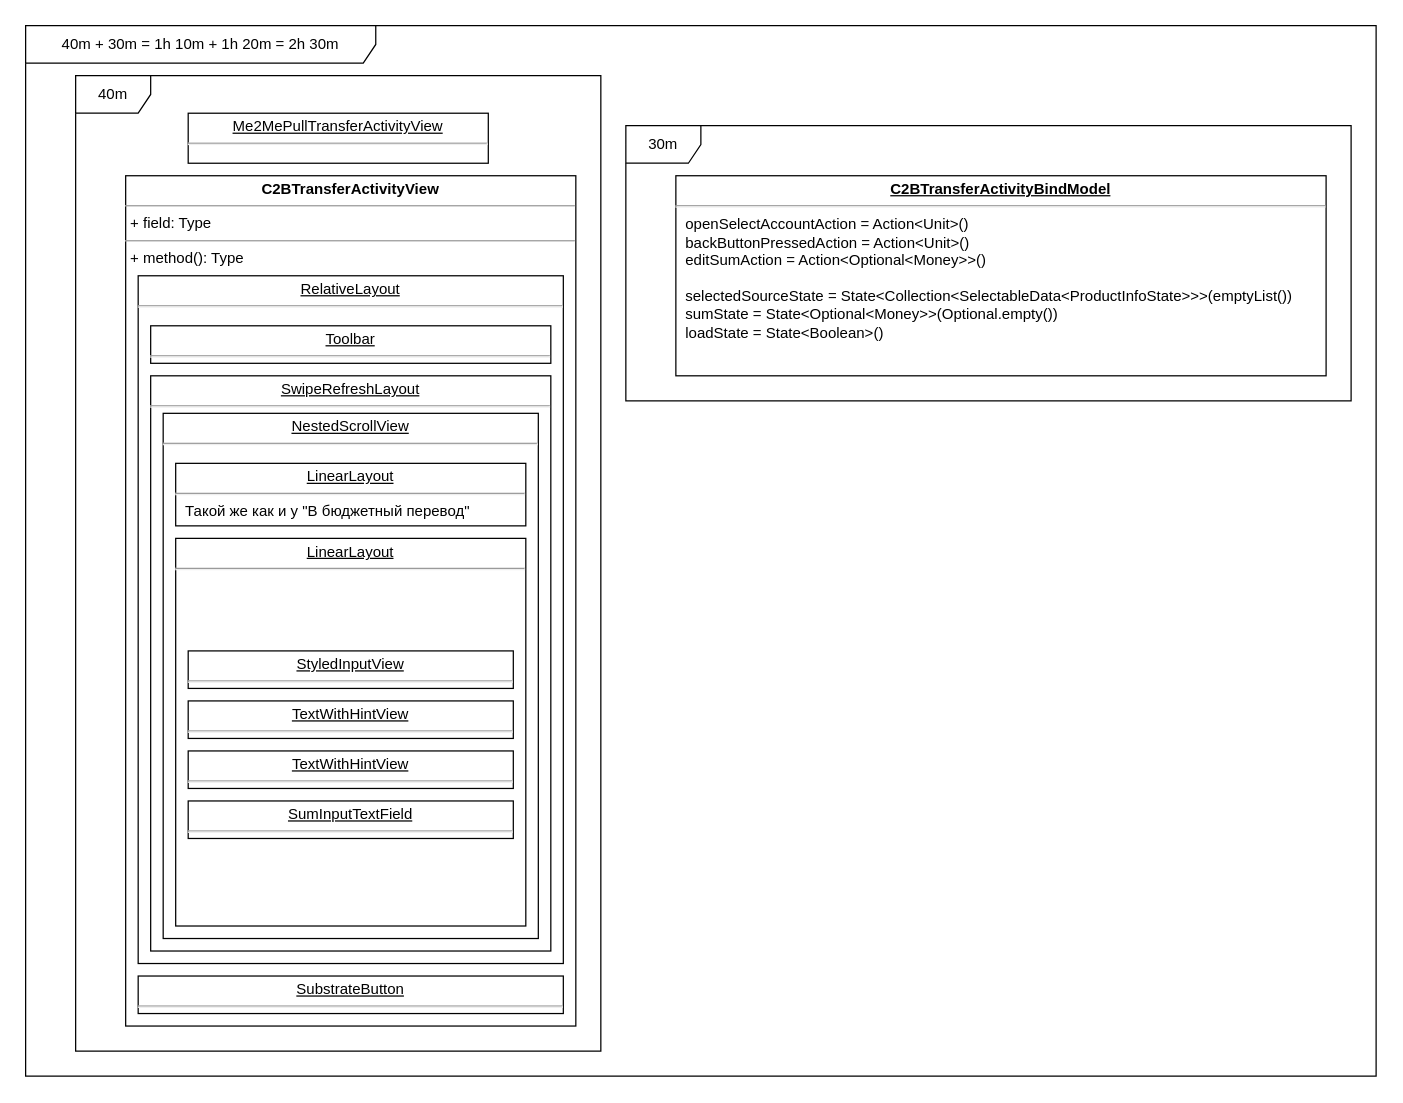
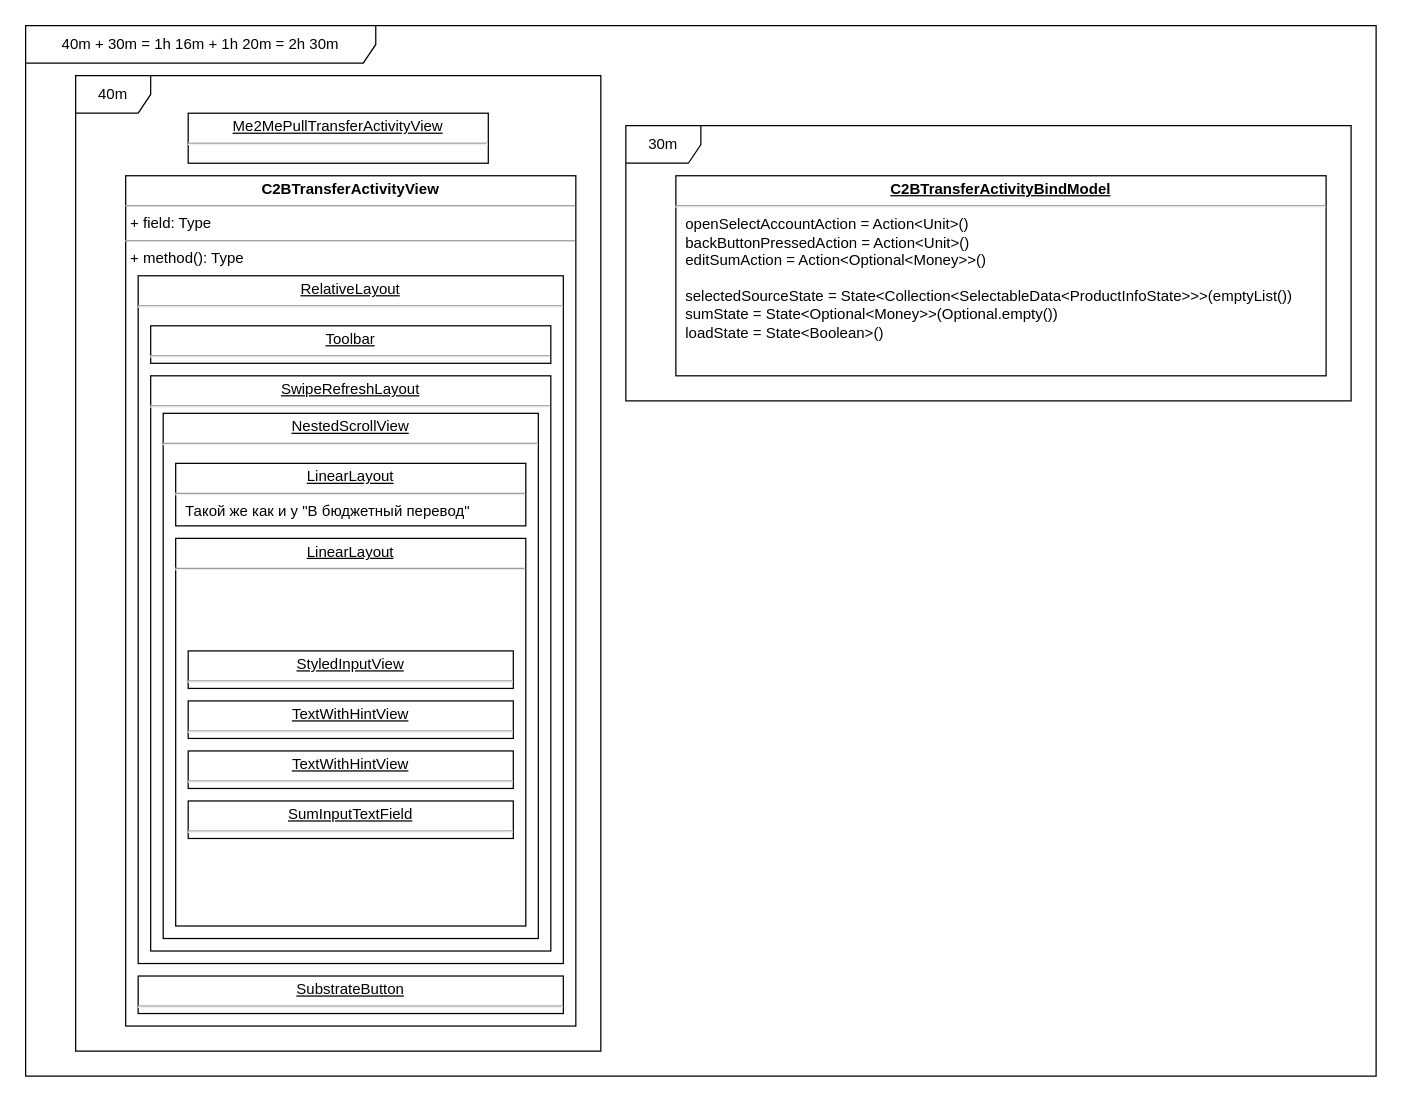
(201, 44) -> (201, 44)
